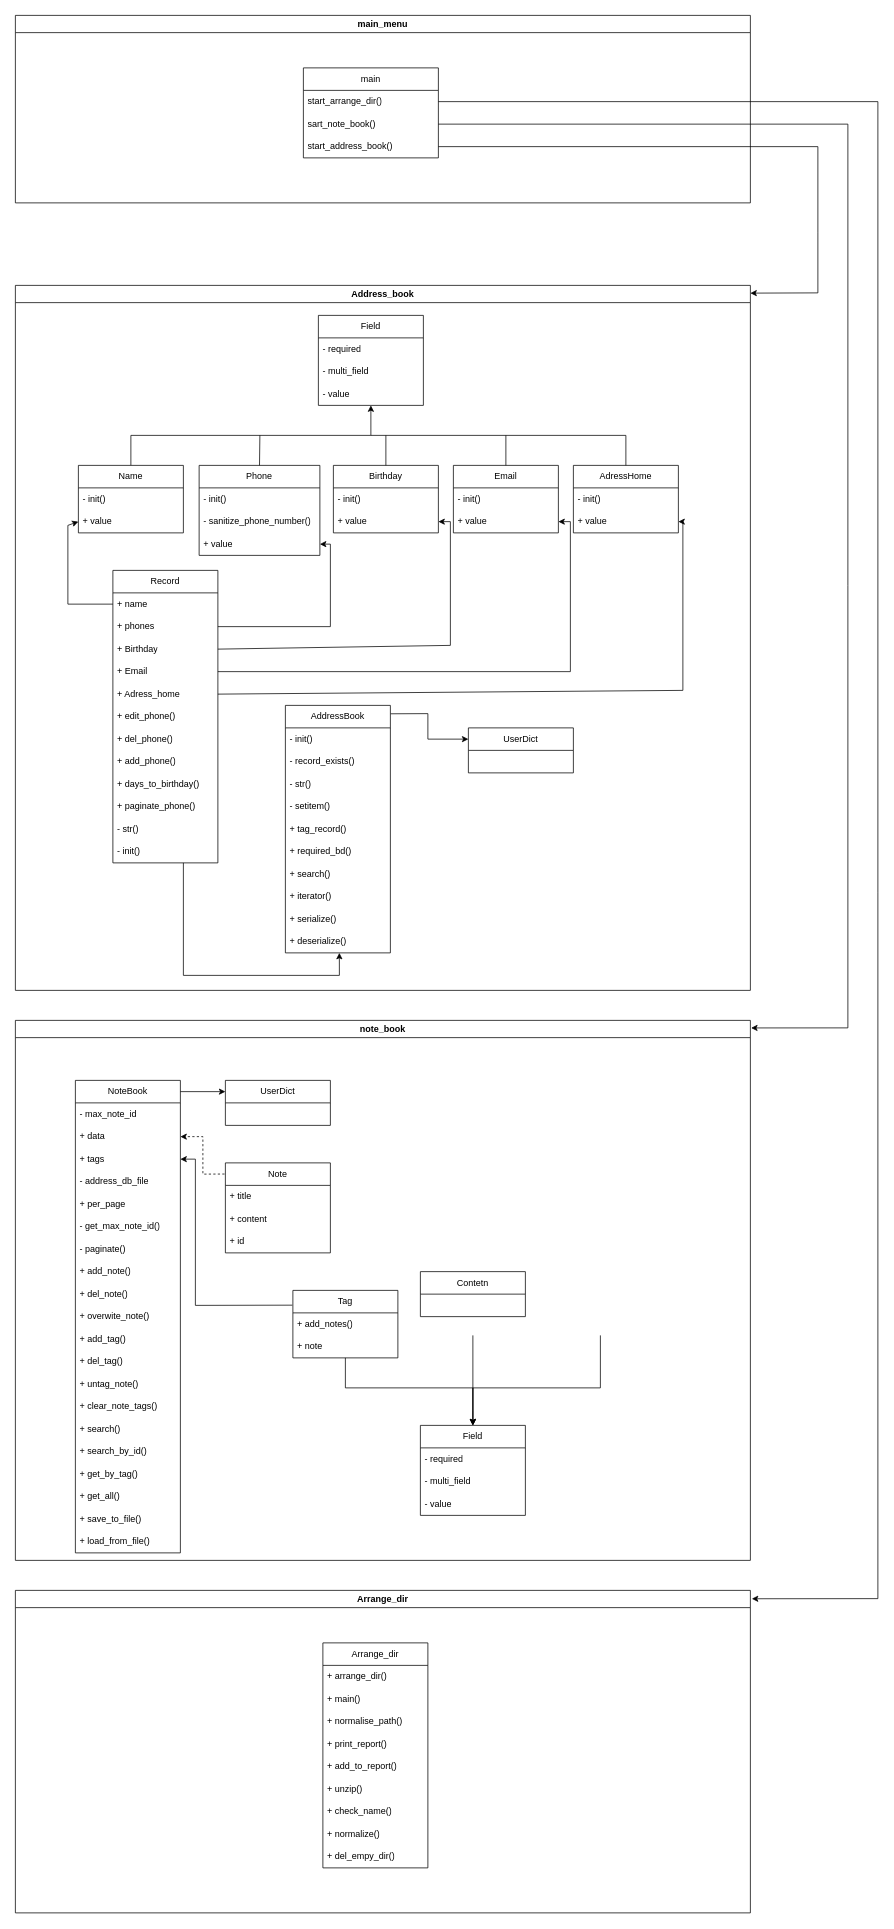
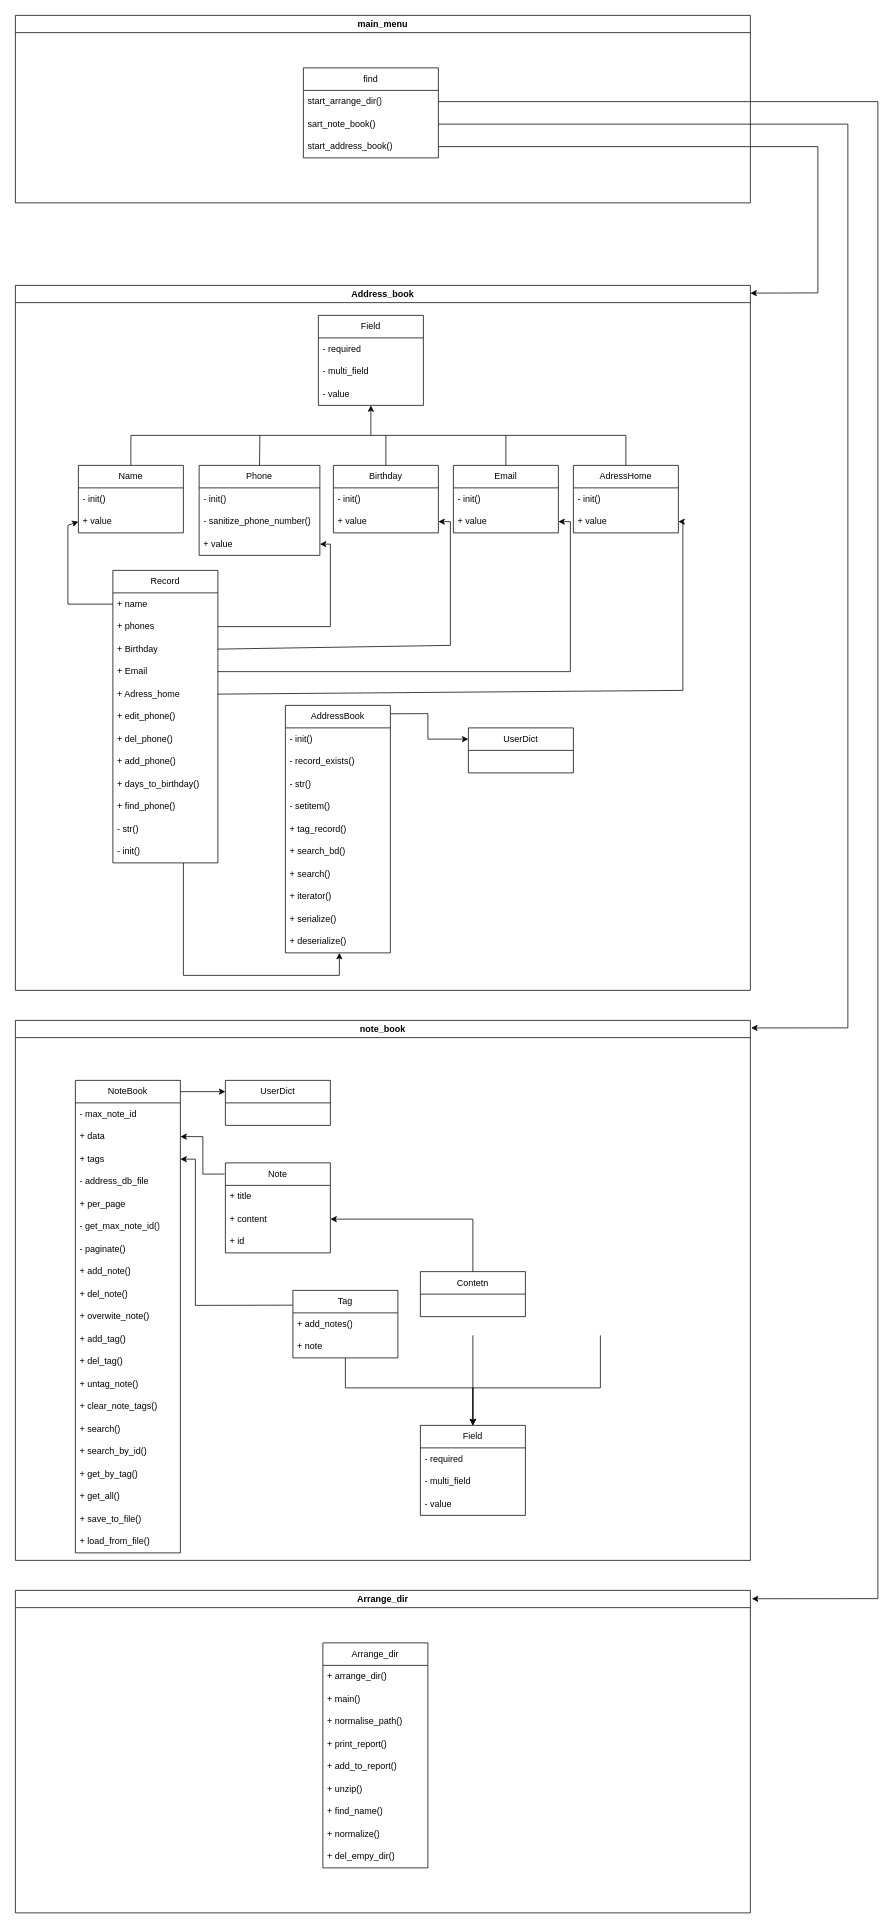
(371, 79) -> (371, 79)
(160, 807) -> (150, 807)
(325, 852) -> (321, 852)
(203, 1157) -> (203, 1157)
none -> (473, 1219)
(363, 1812) -> (359, 1812)
